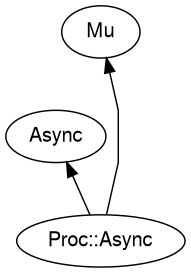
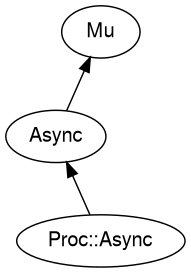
(118, 144) -> (75, 91)
